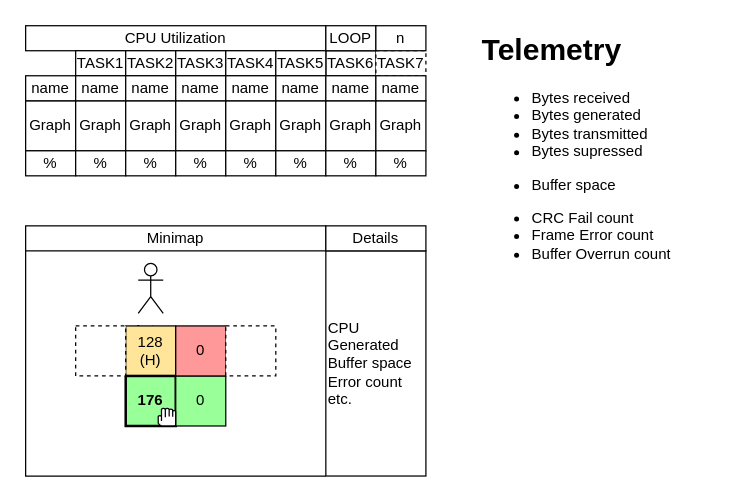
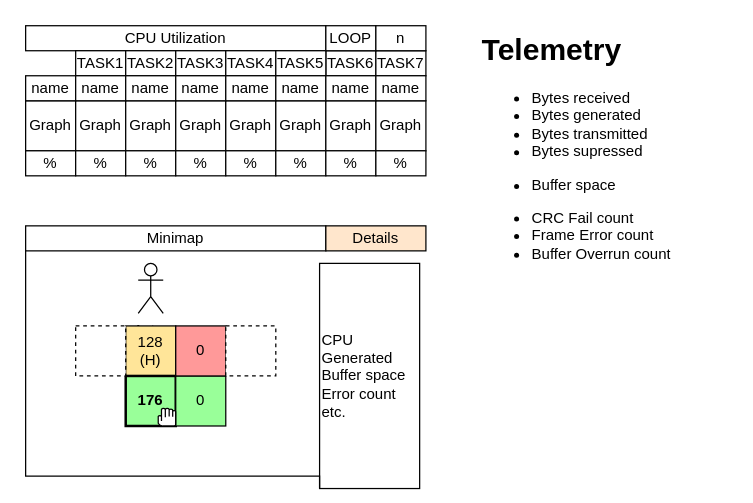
(401, 63) -> (401, 63)
(376, 238) -> (376, 238)
(376, 363) -> (369, 376)
